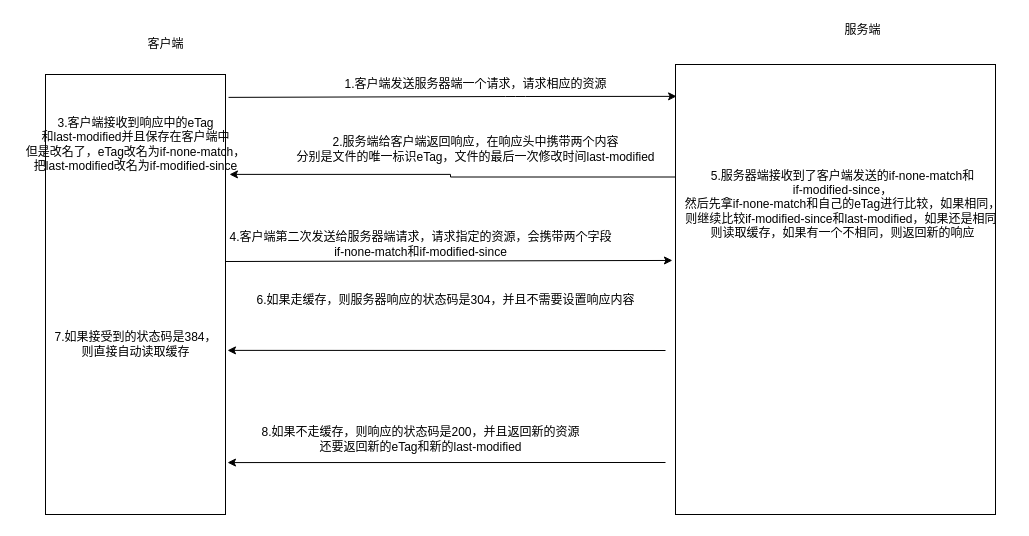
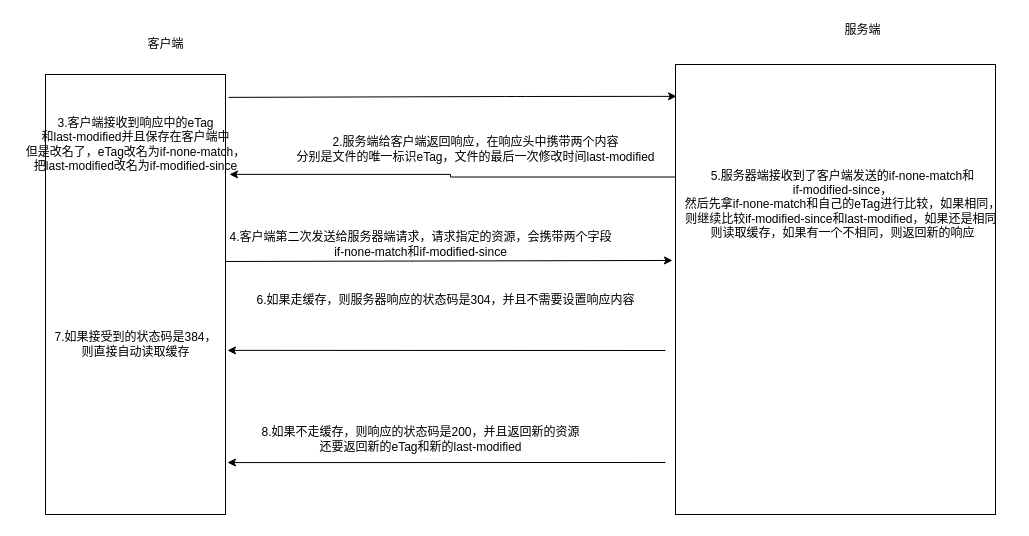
(476, 85) -> none
